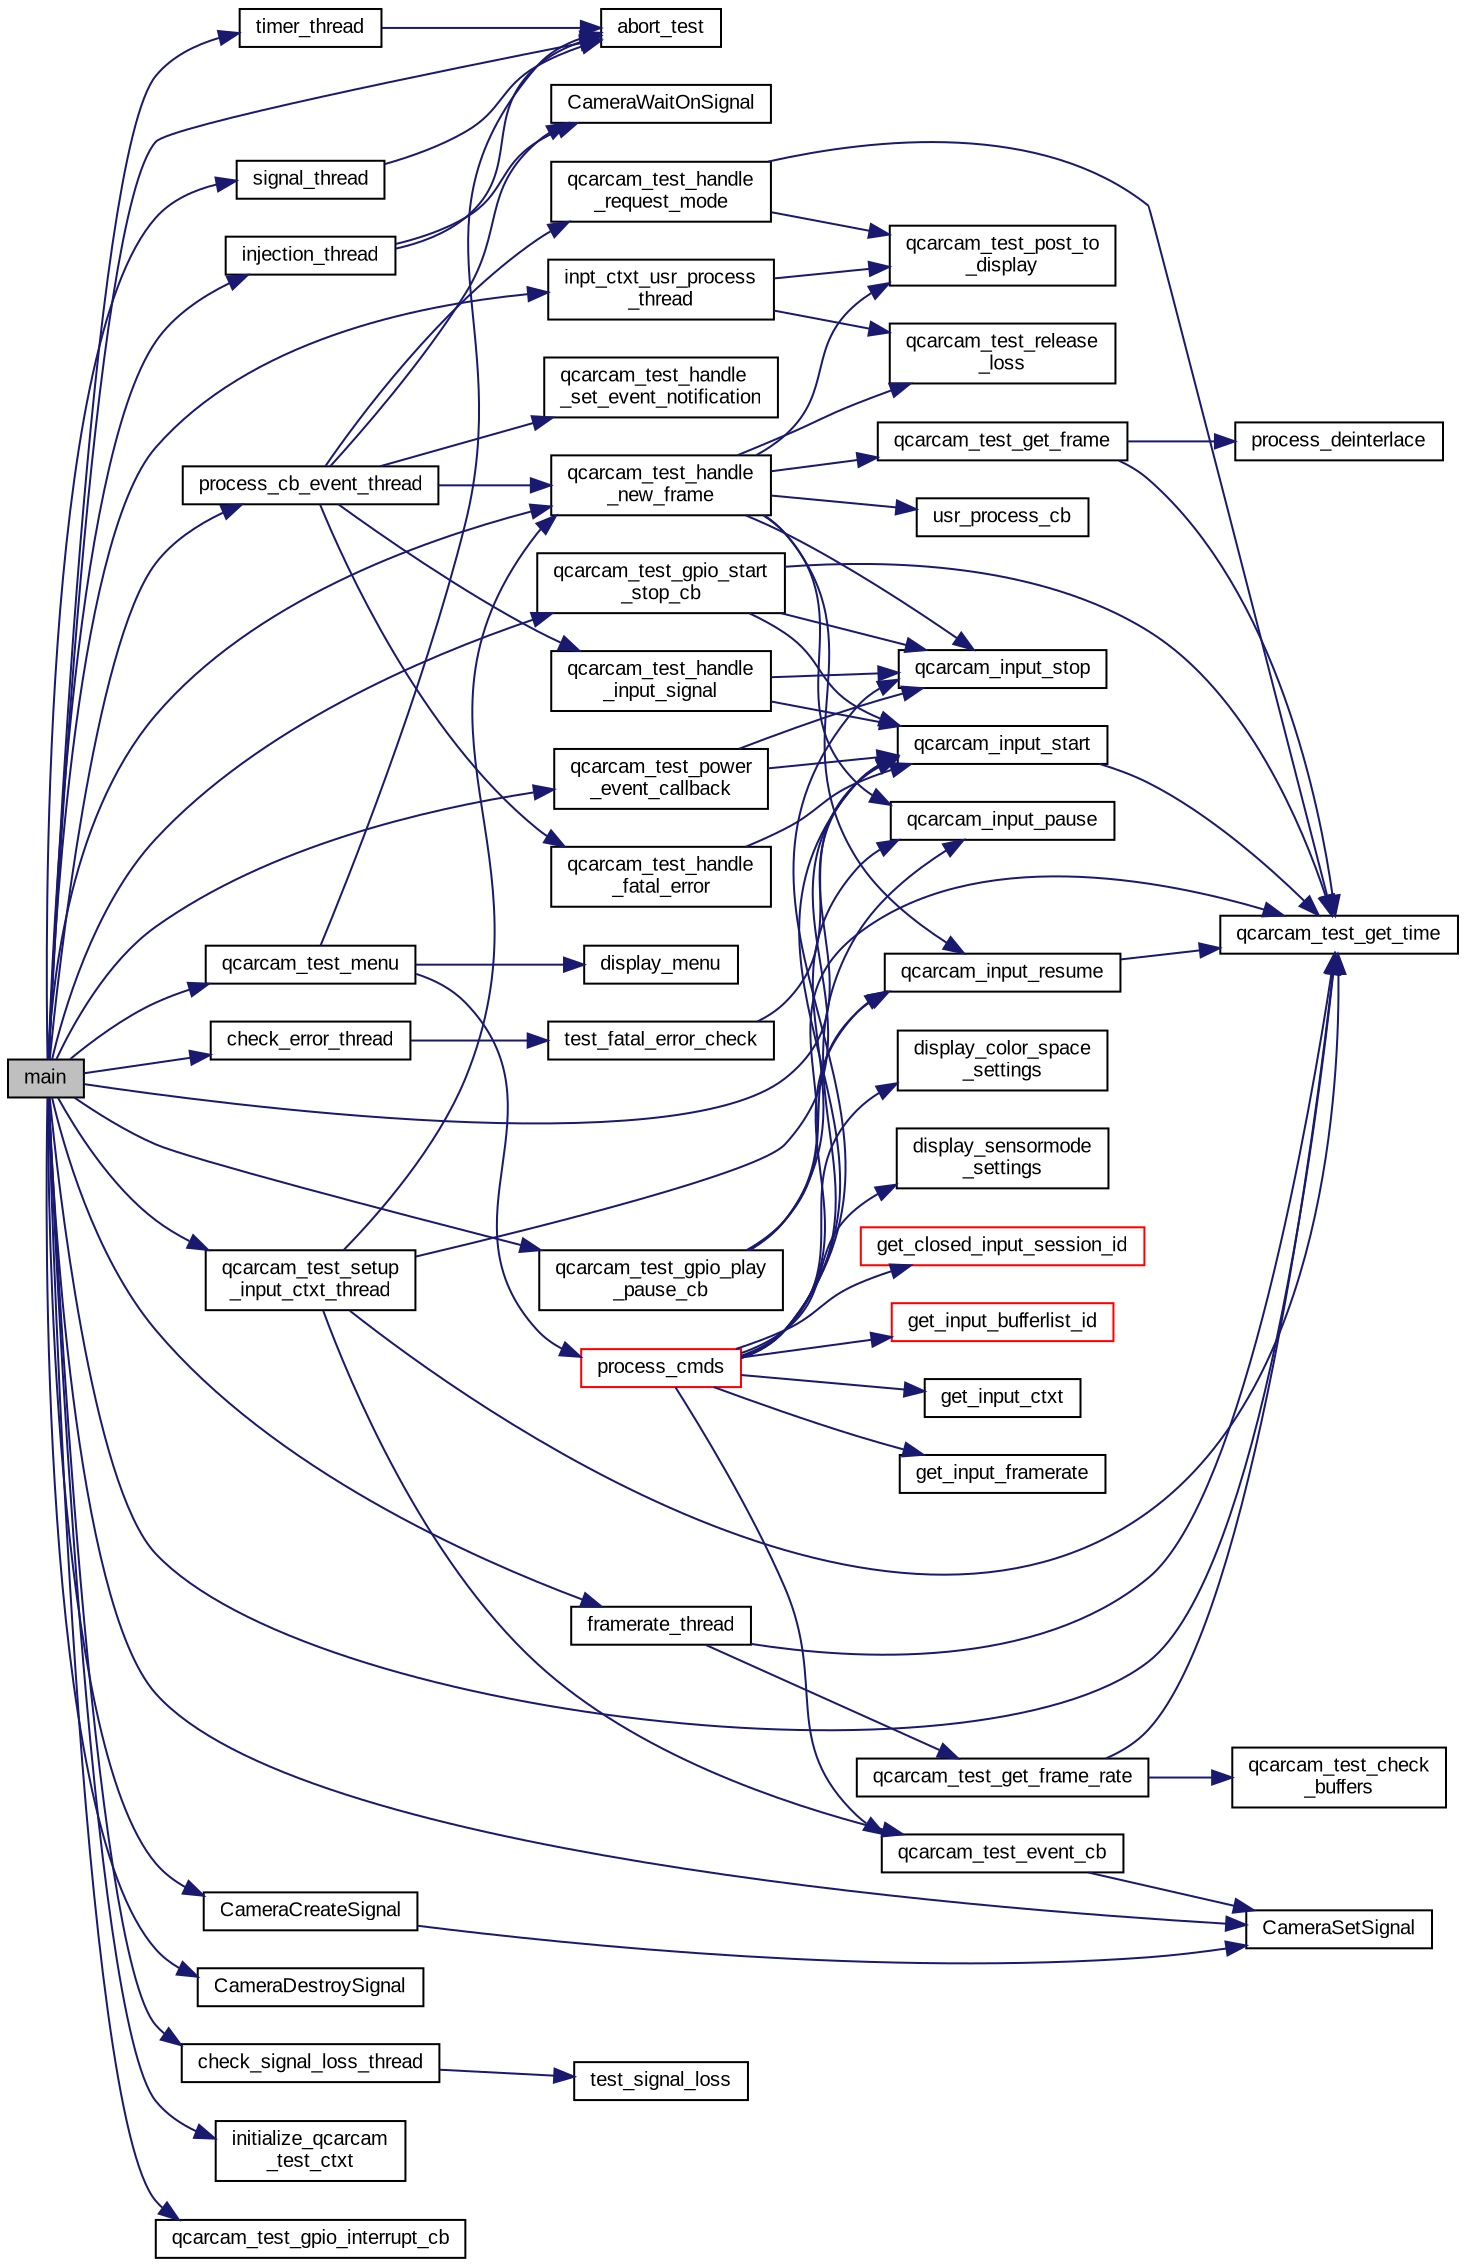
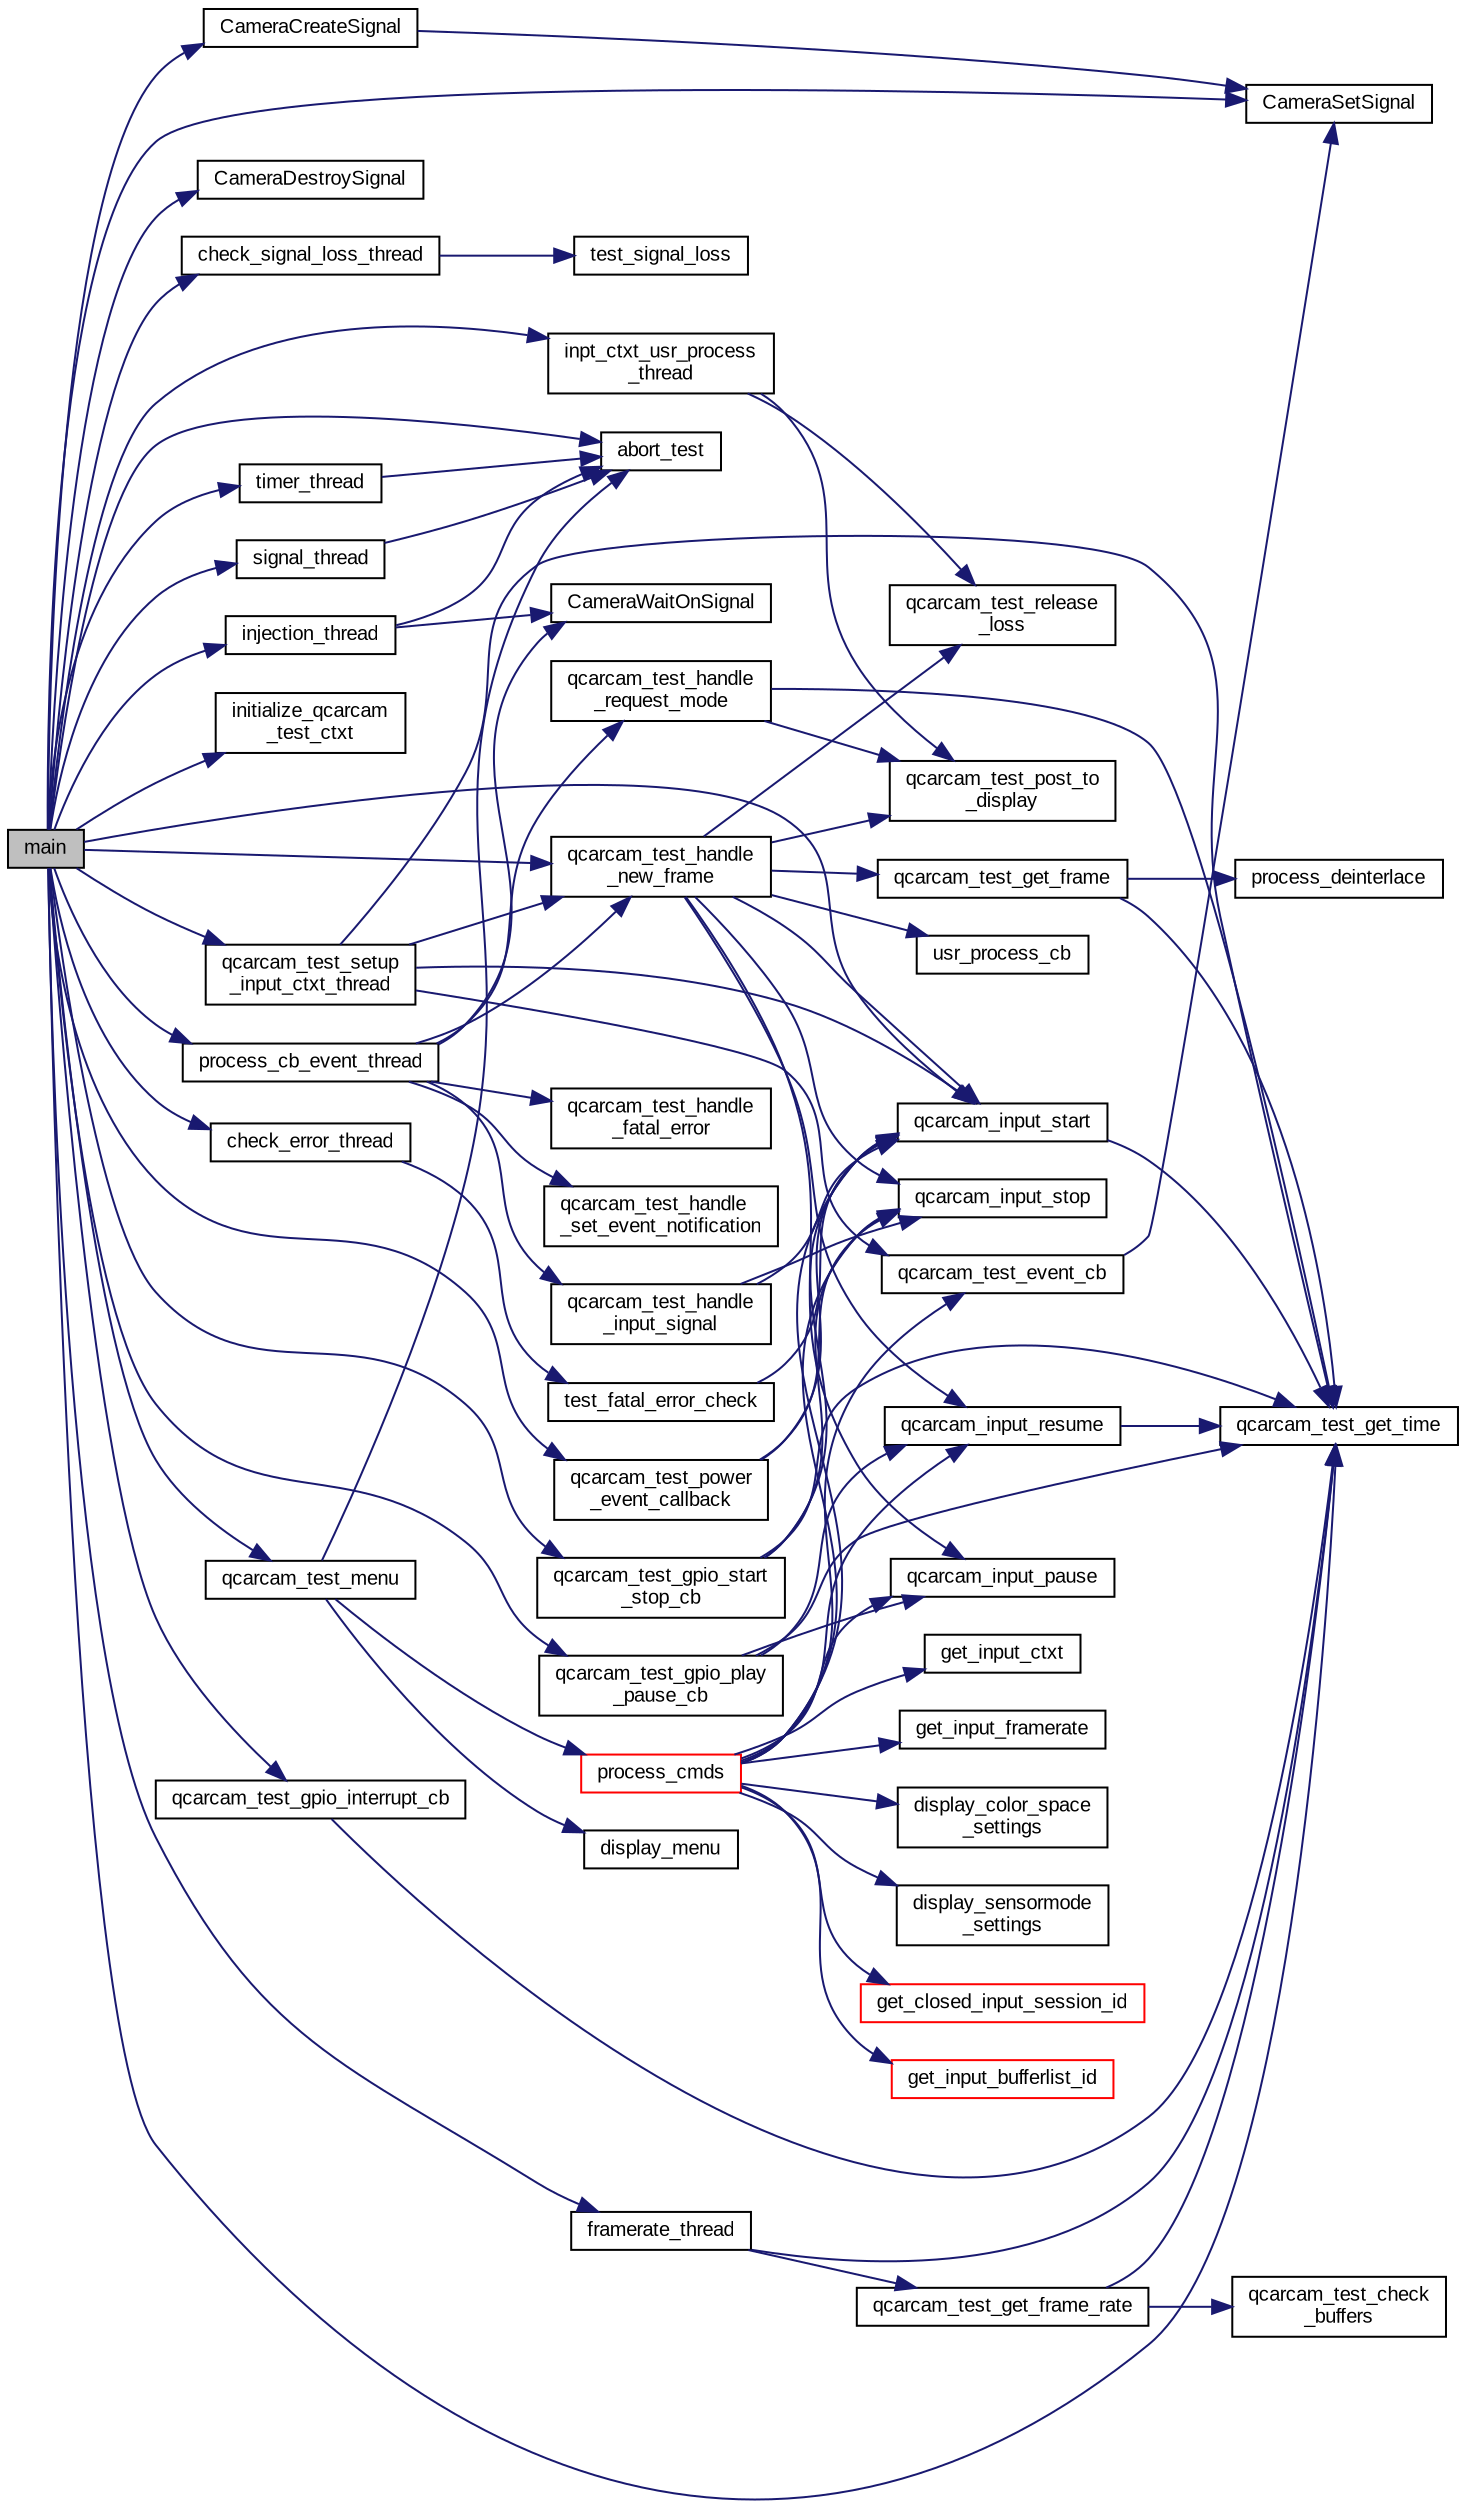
(818, 807) -> (825, 961)
none -> (1034, 2170)
